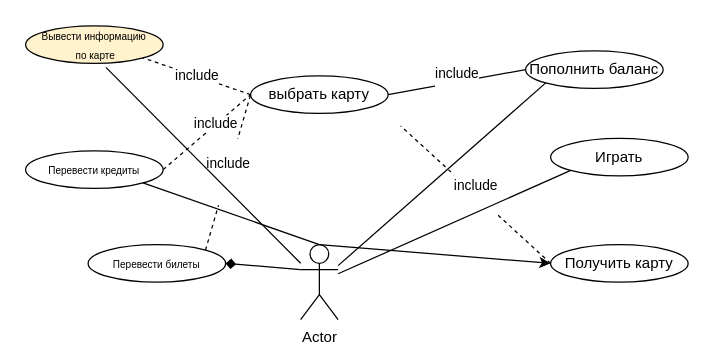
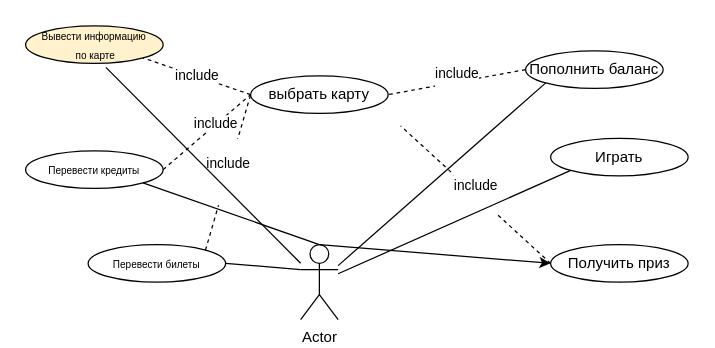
(501, 74) -> (501, 74)
(619, 263) -> (619, 263)
(236, 264) -> (231, 264)
